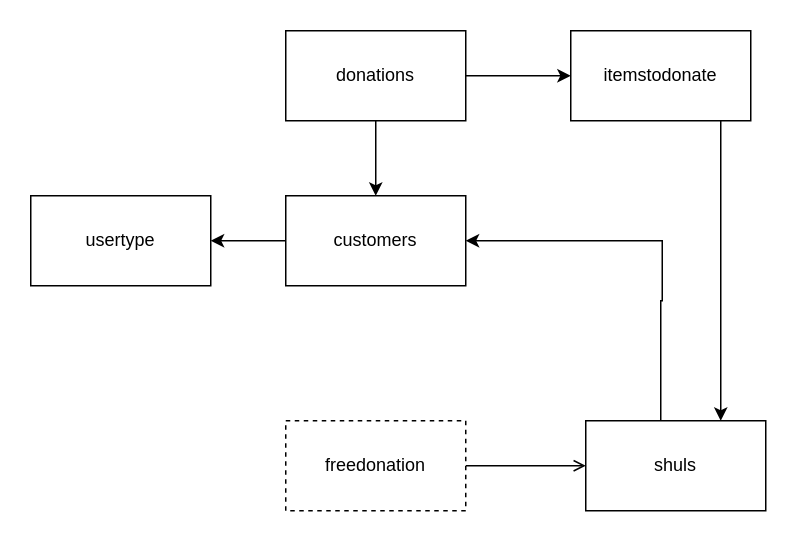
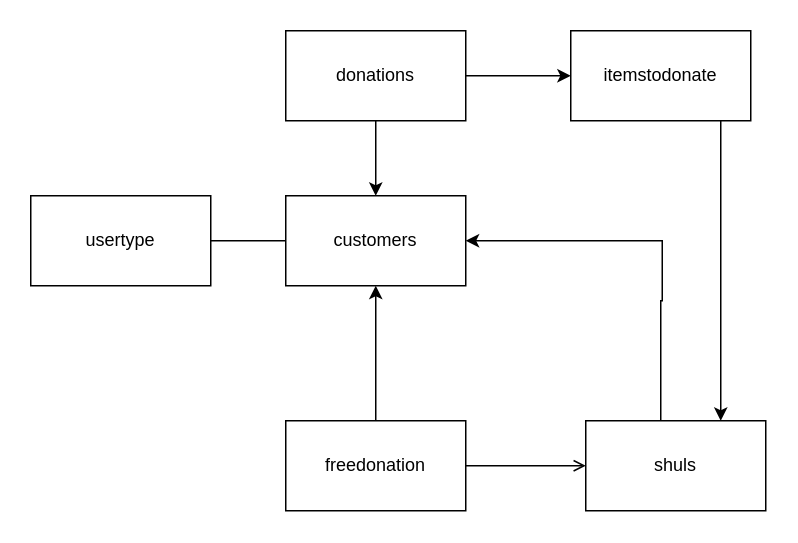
(222, 241) -> (217, 241)
none -> (376, 359)
(376, 466) -> (376, 466)
